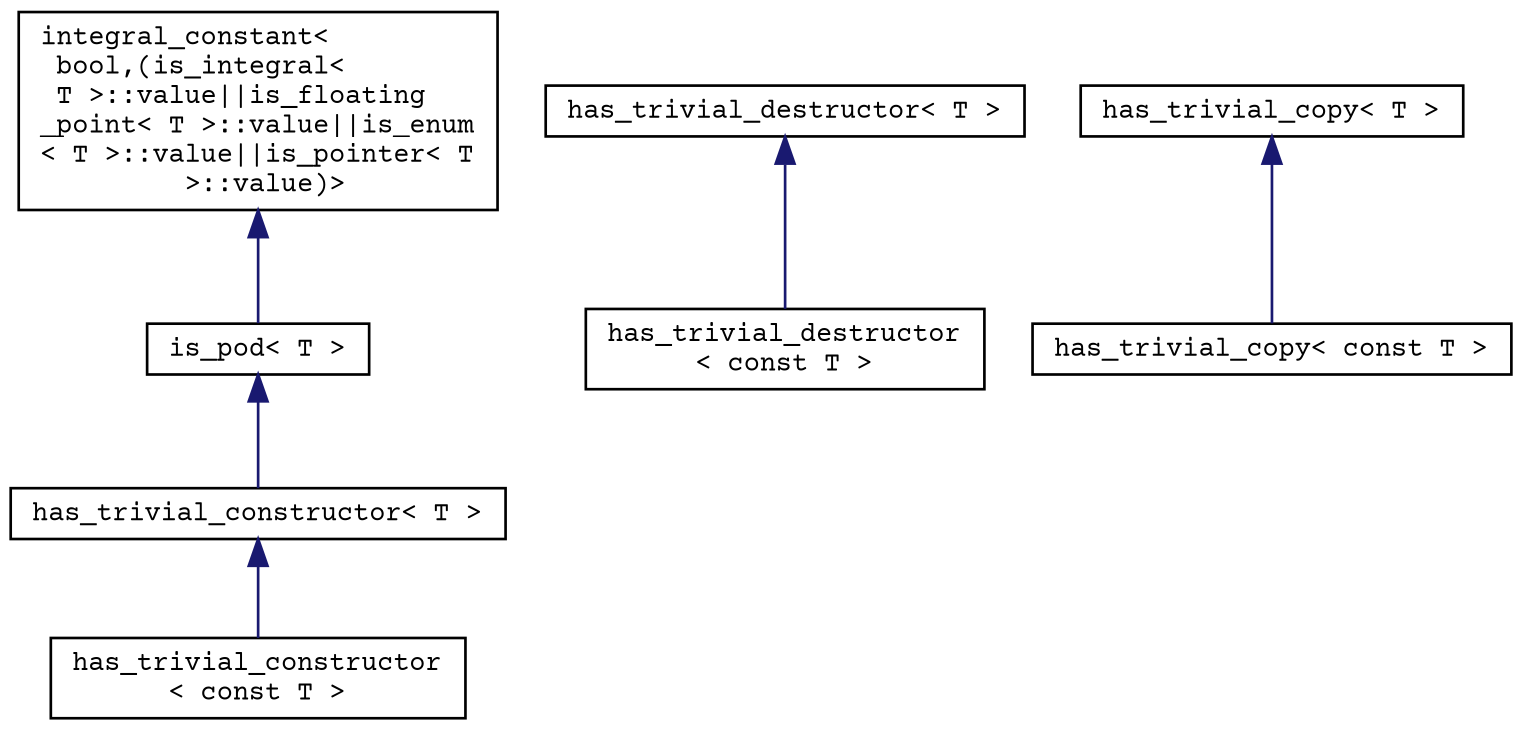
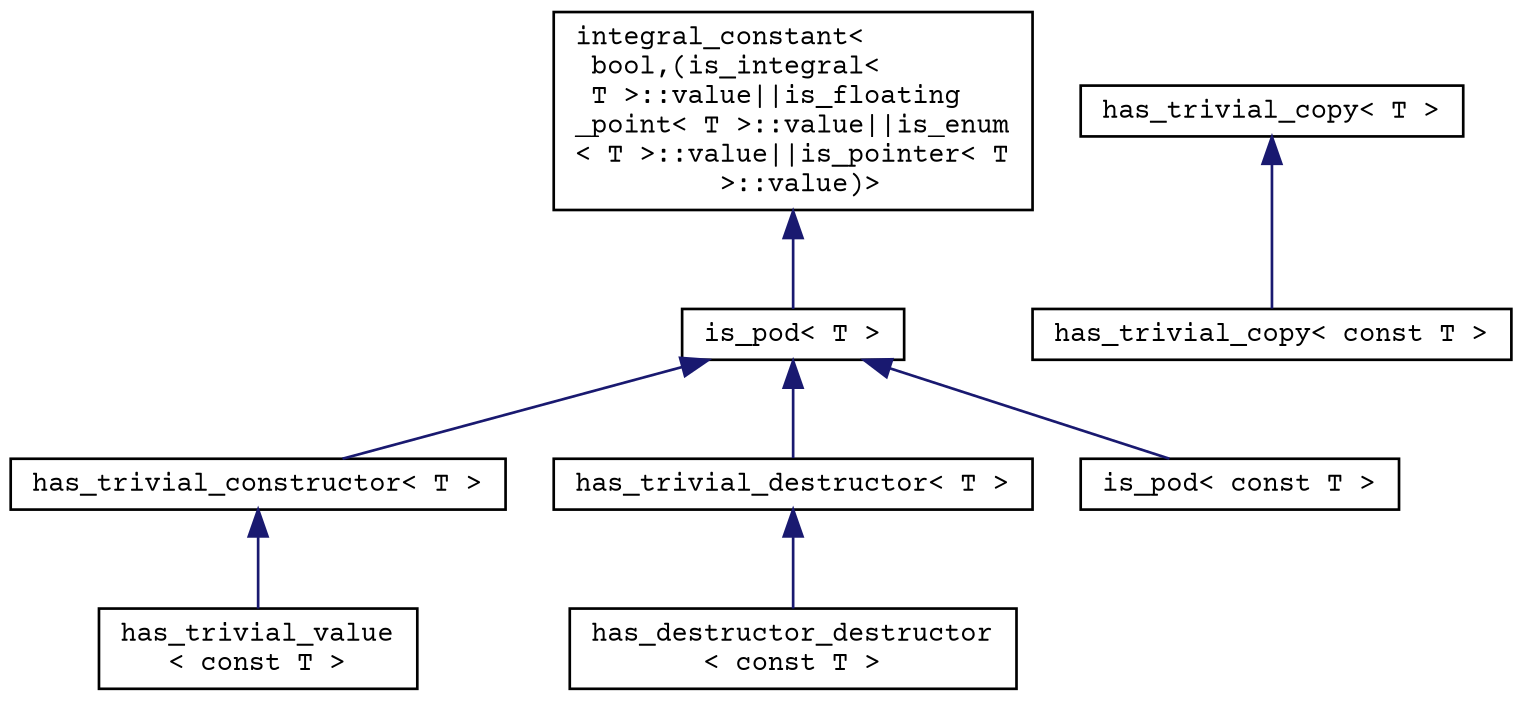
(785, 349) -> (793, 649)
none -> (793, 423)
none -> (1240, 484)
(258, 678) -> (258, 649)
